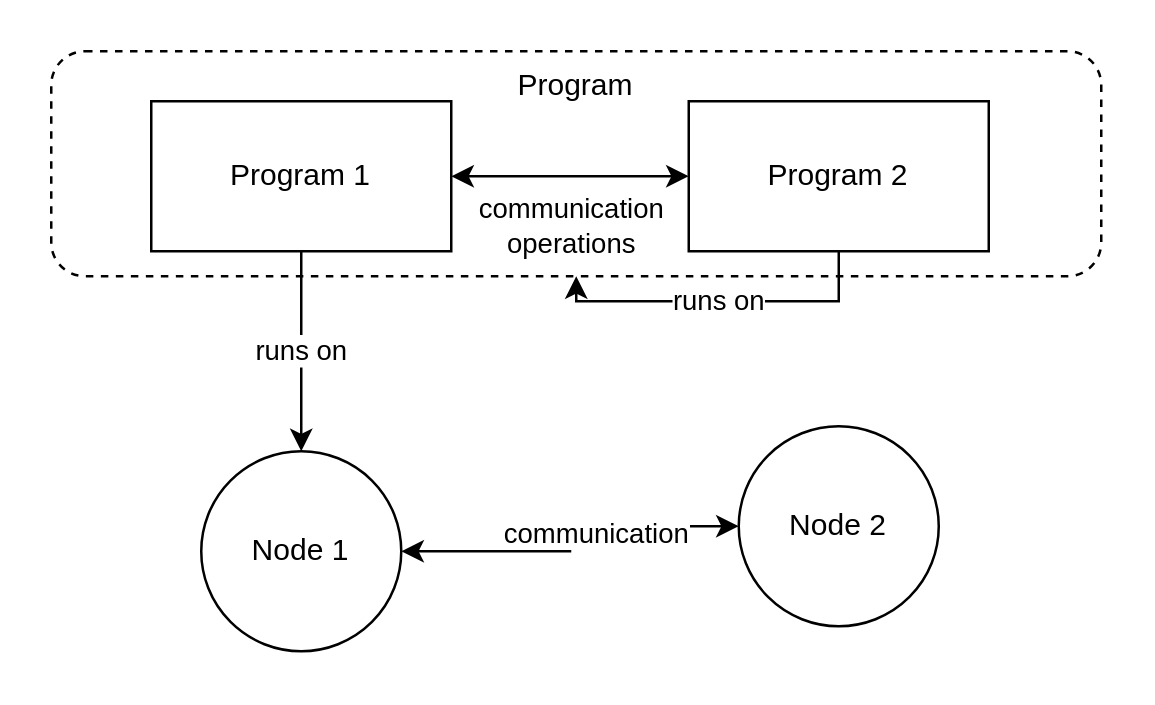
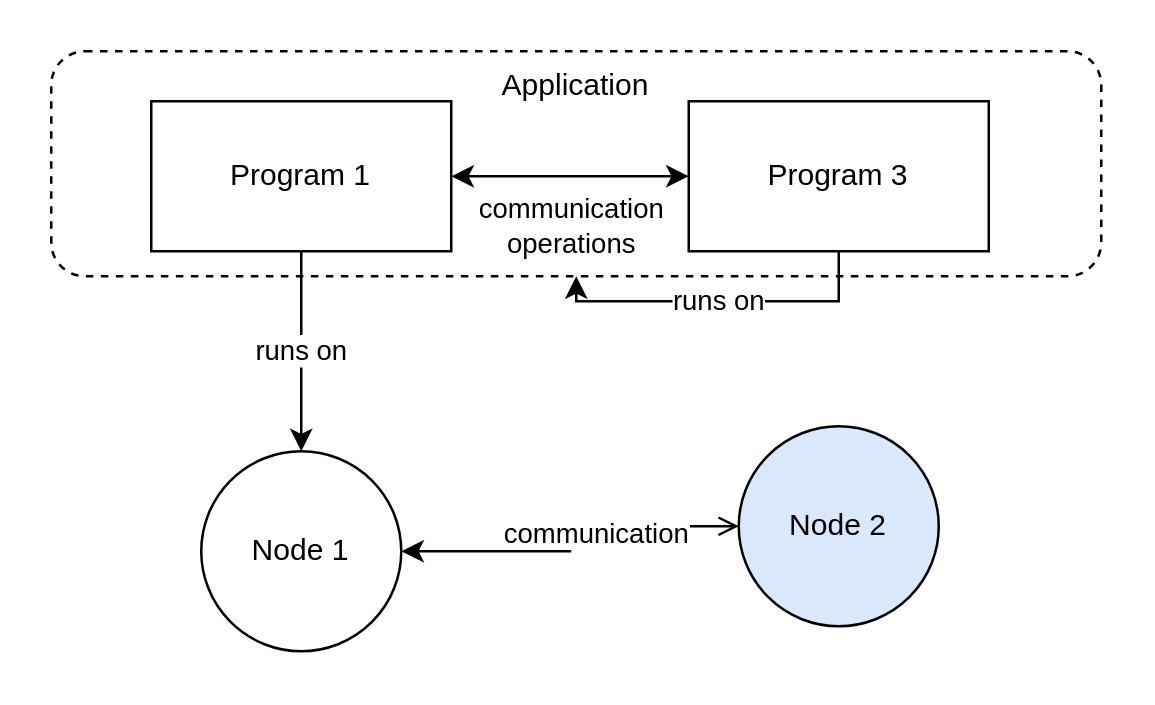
(576, 87) -> (576, 87)
(839, 176) -> (839, 176)
(720, 526) -> (724, 526)
(839, 526) -> (839, 526)
